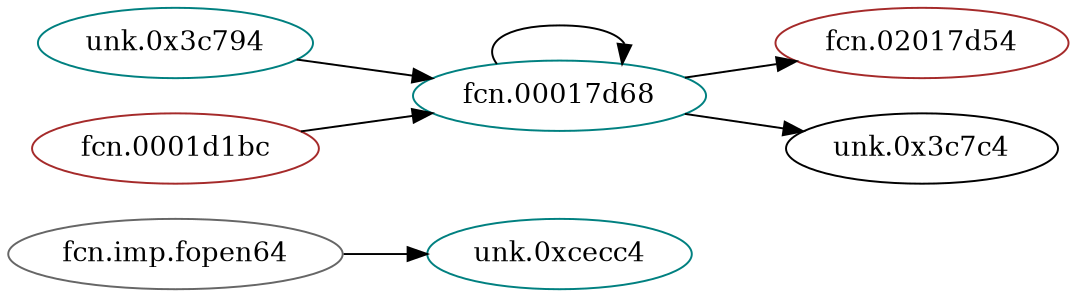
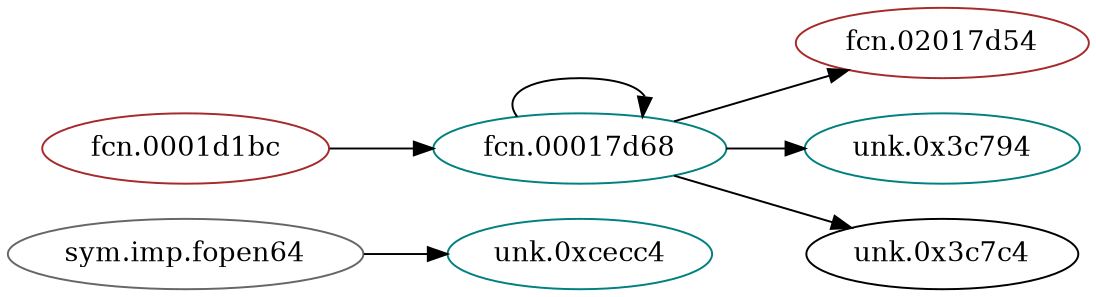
(355, 68) -> (756, 149)
(175, 254) -> (186, 254)
